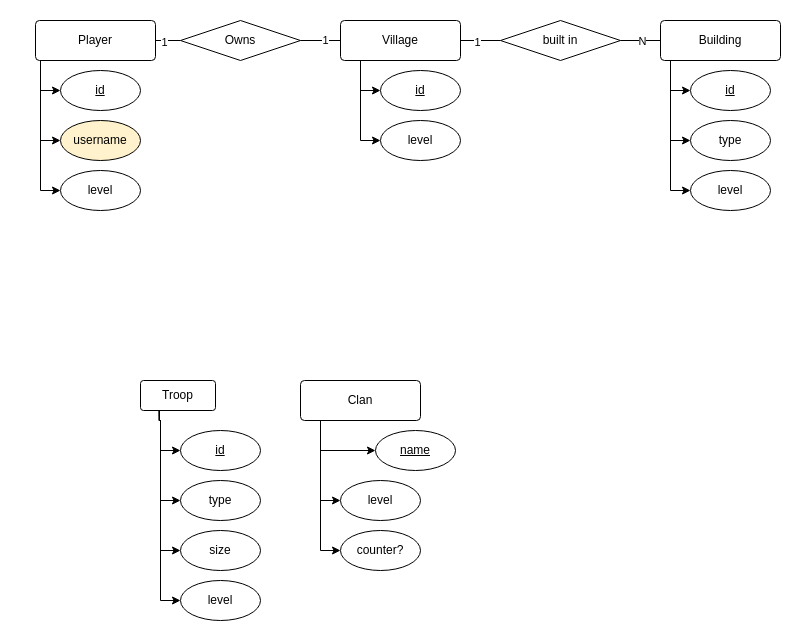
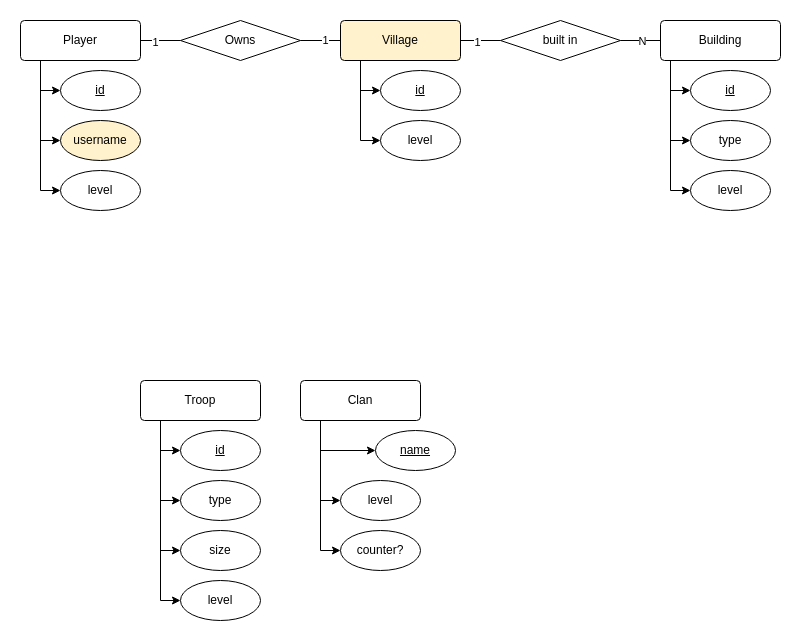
(96, 41) -> (81, 41)
(401, 41) -> (401, 41)
(178, 396) -> (201, 401)
